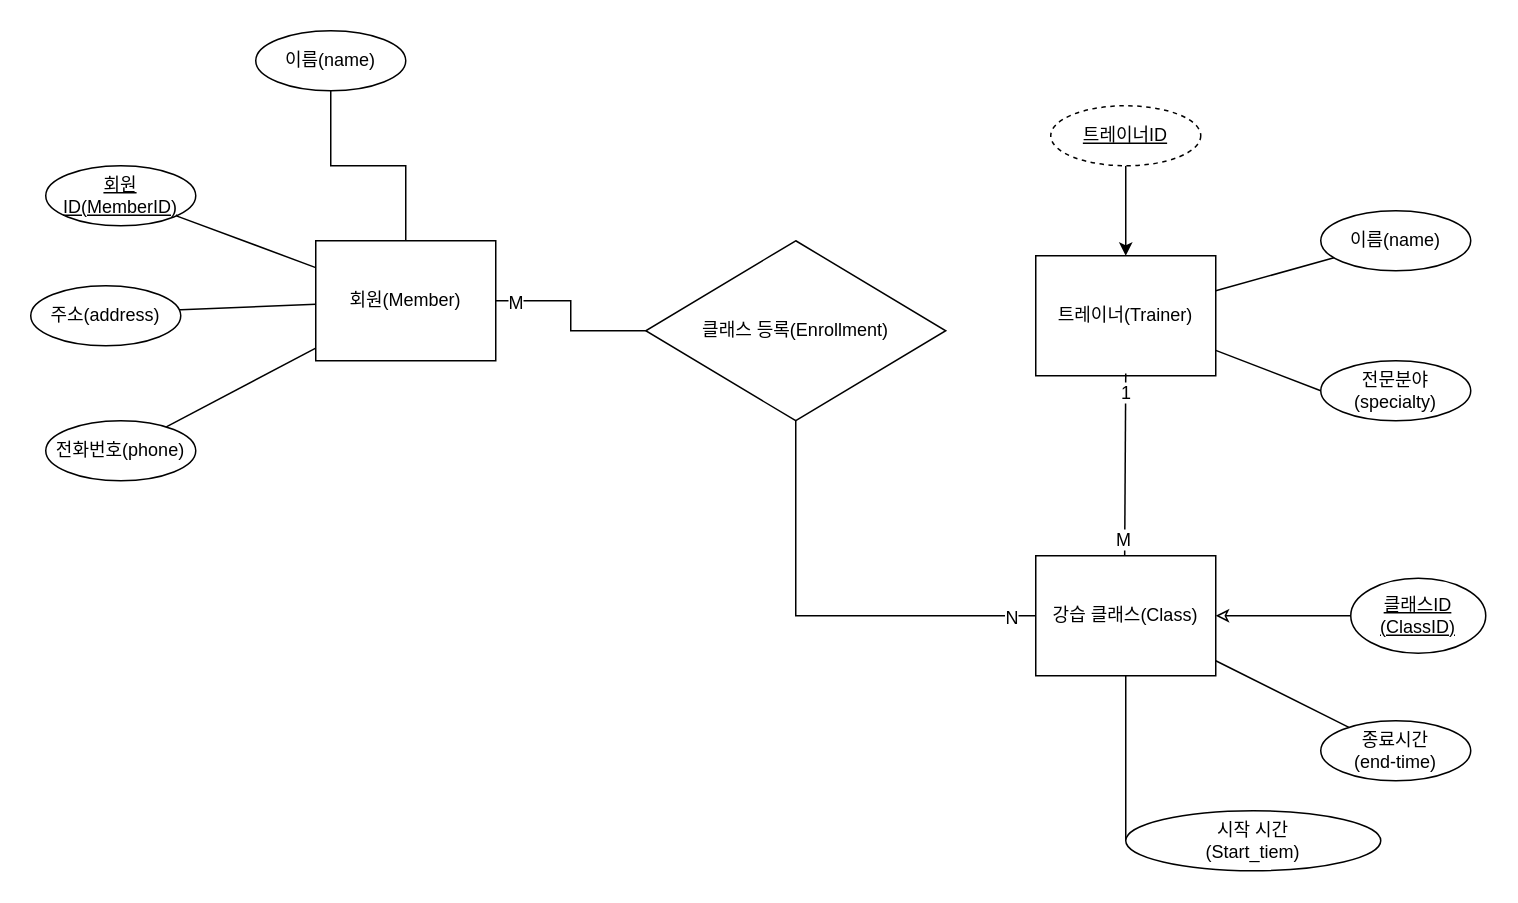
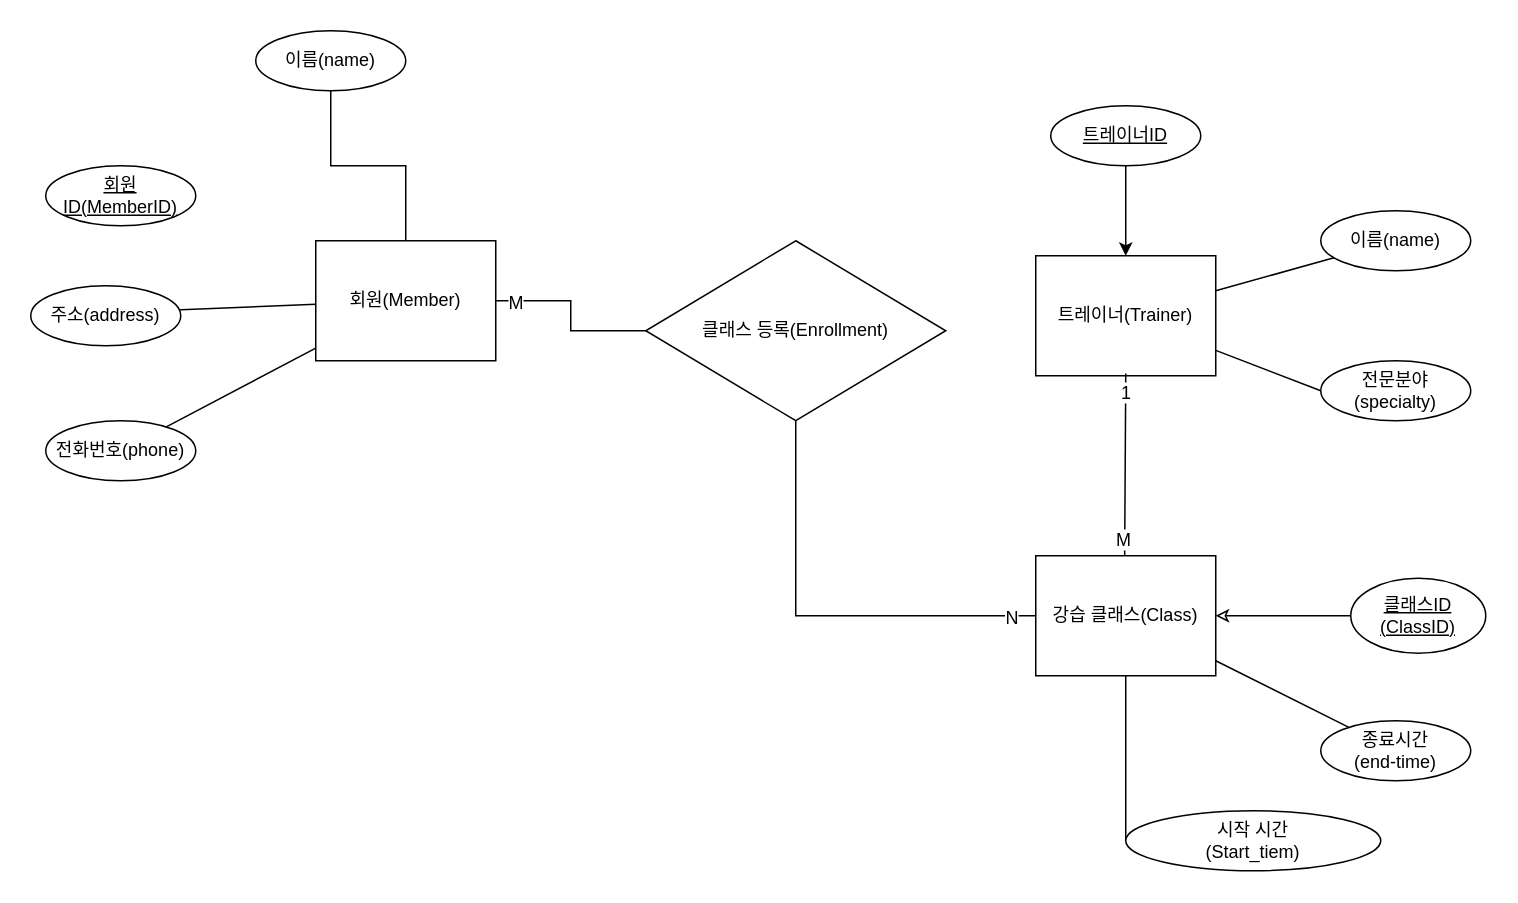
(1126, 136) -> (1126, 136)
(246, 242) -> none
